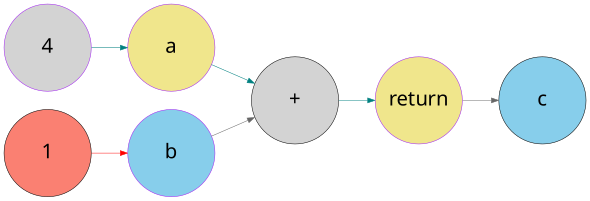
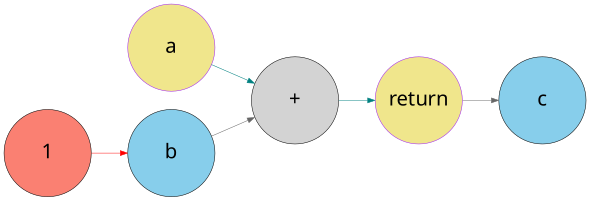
(48, 48) -> none
(171, 153) -> (171, 153)
